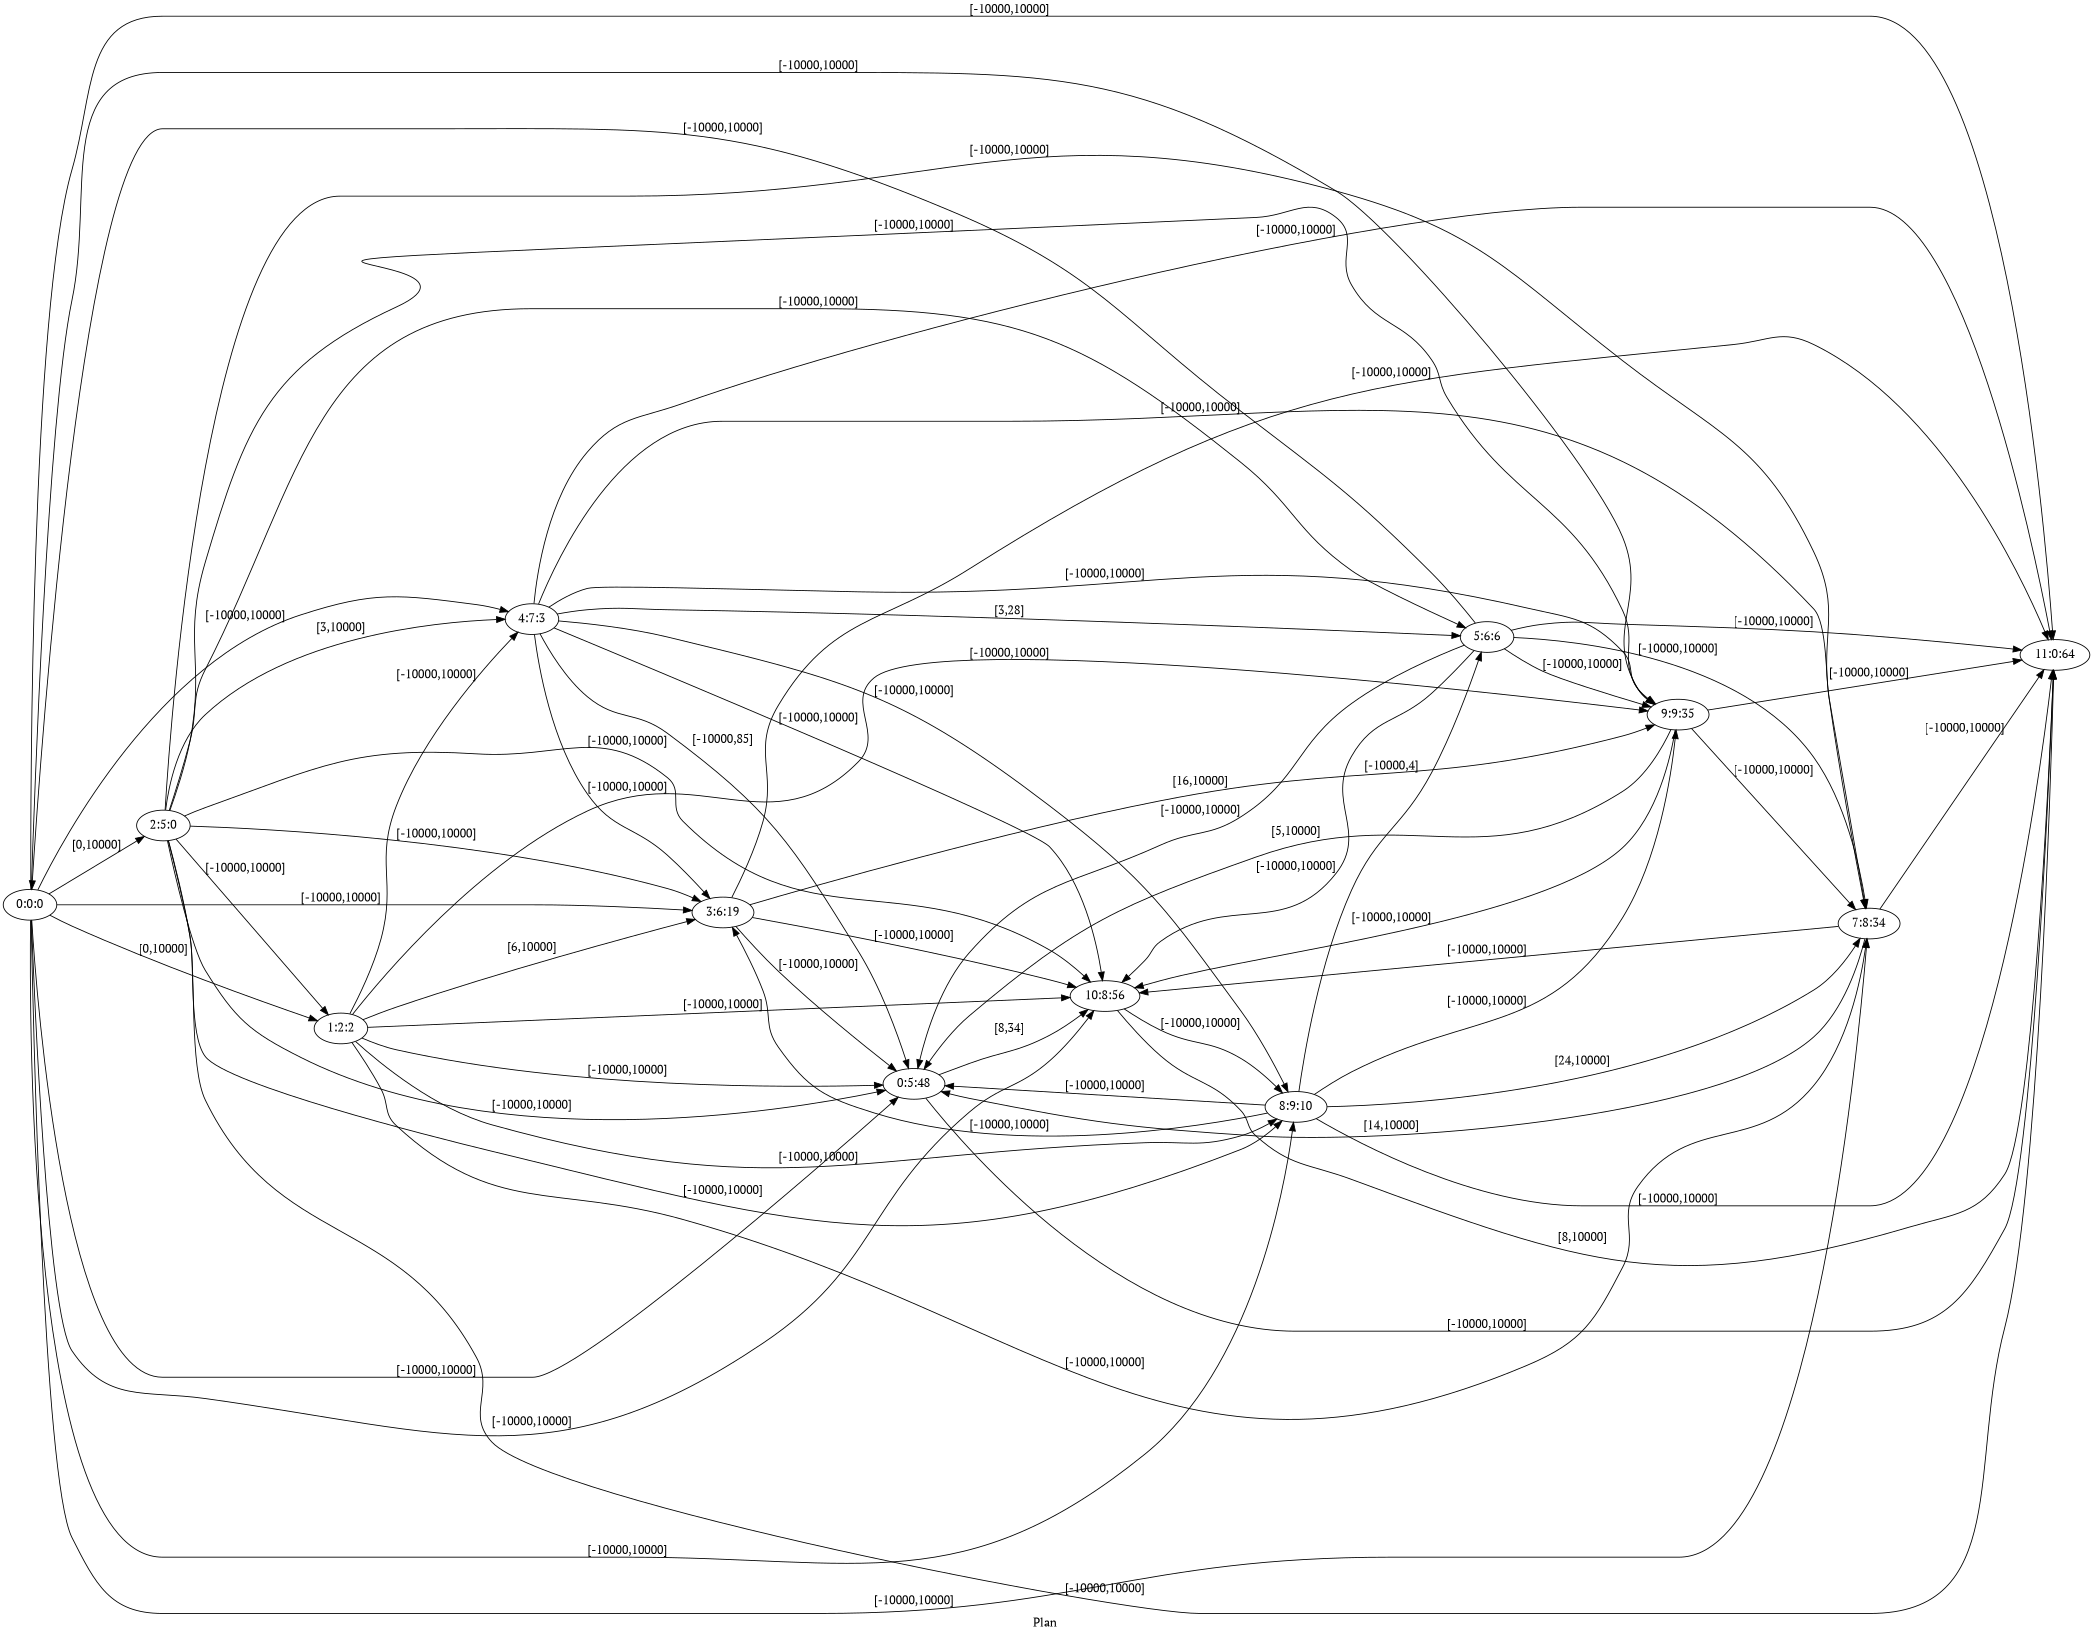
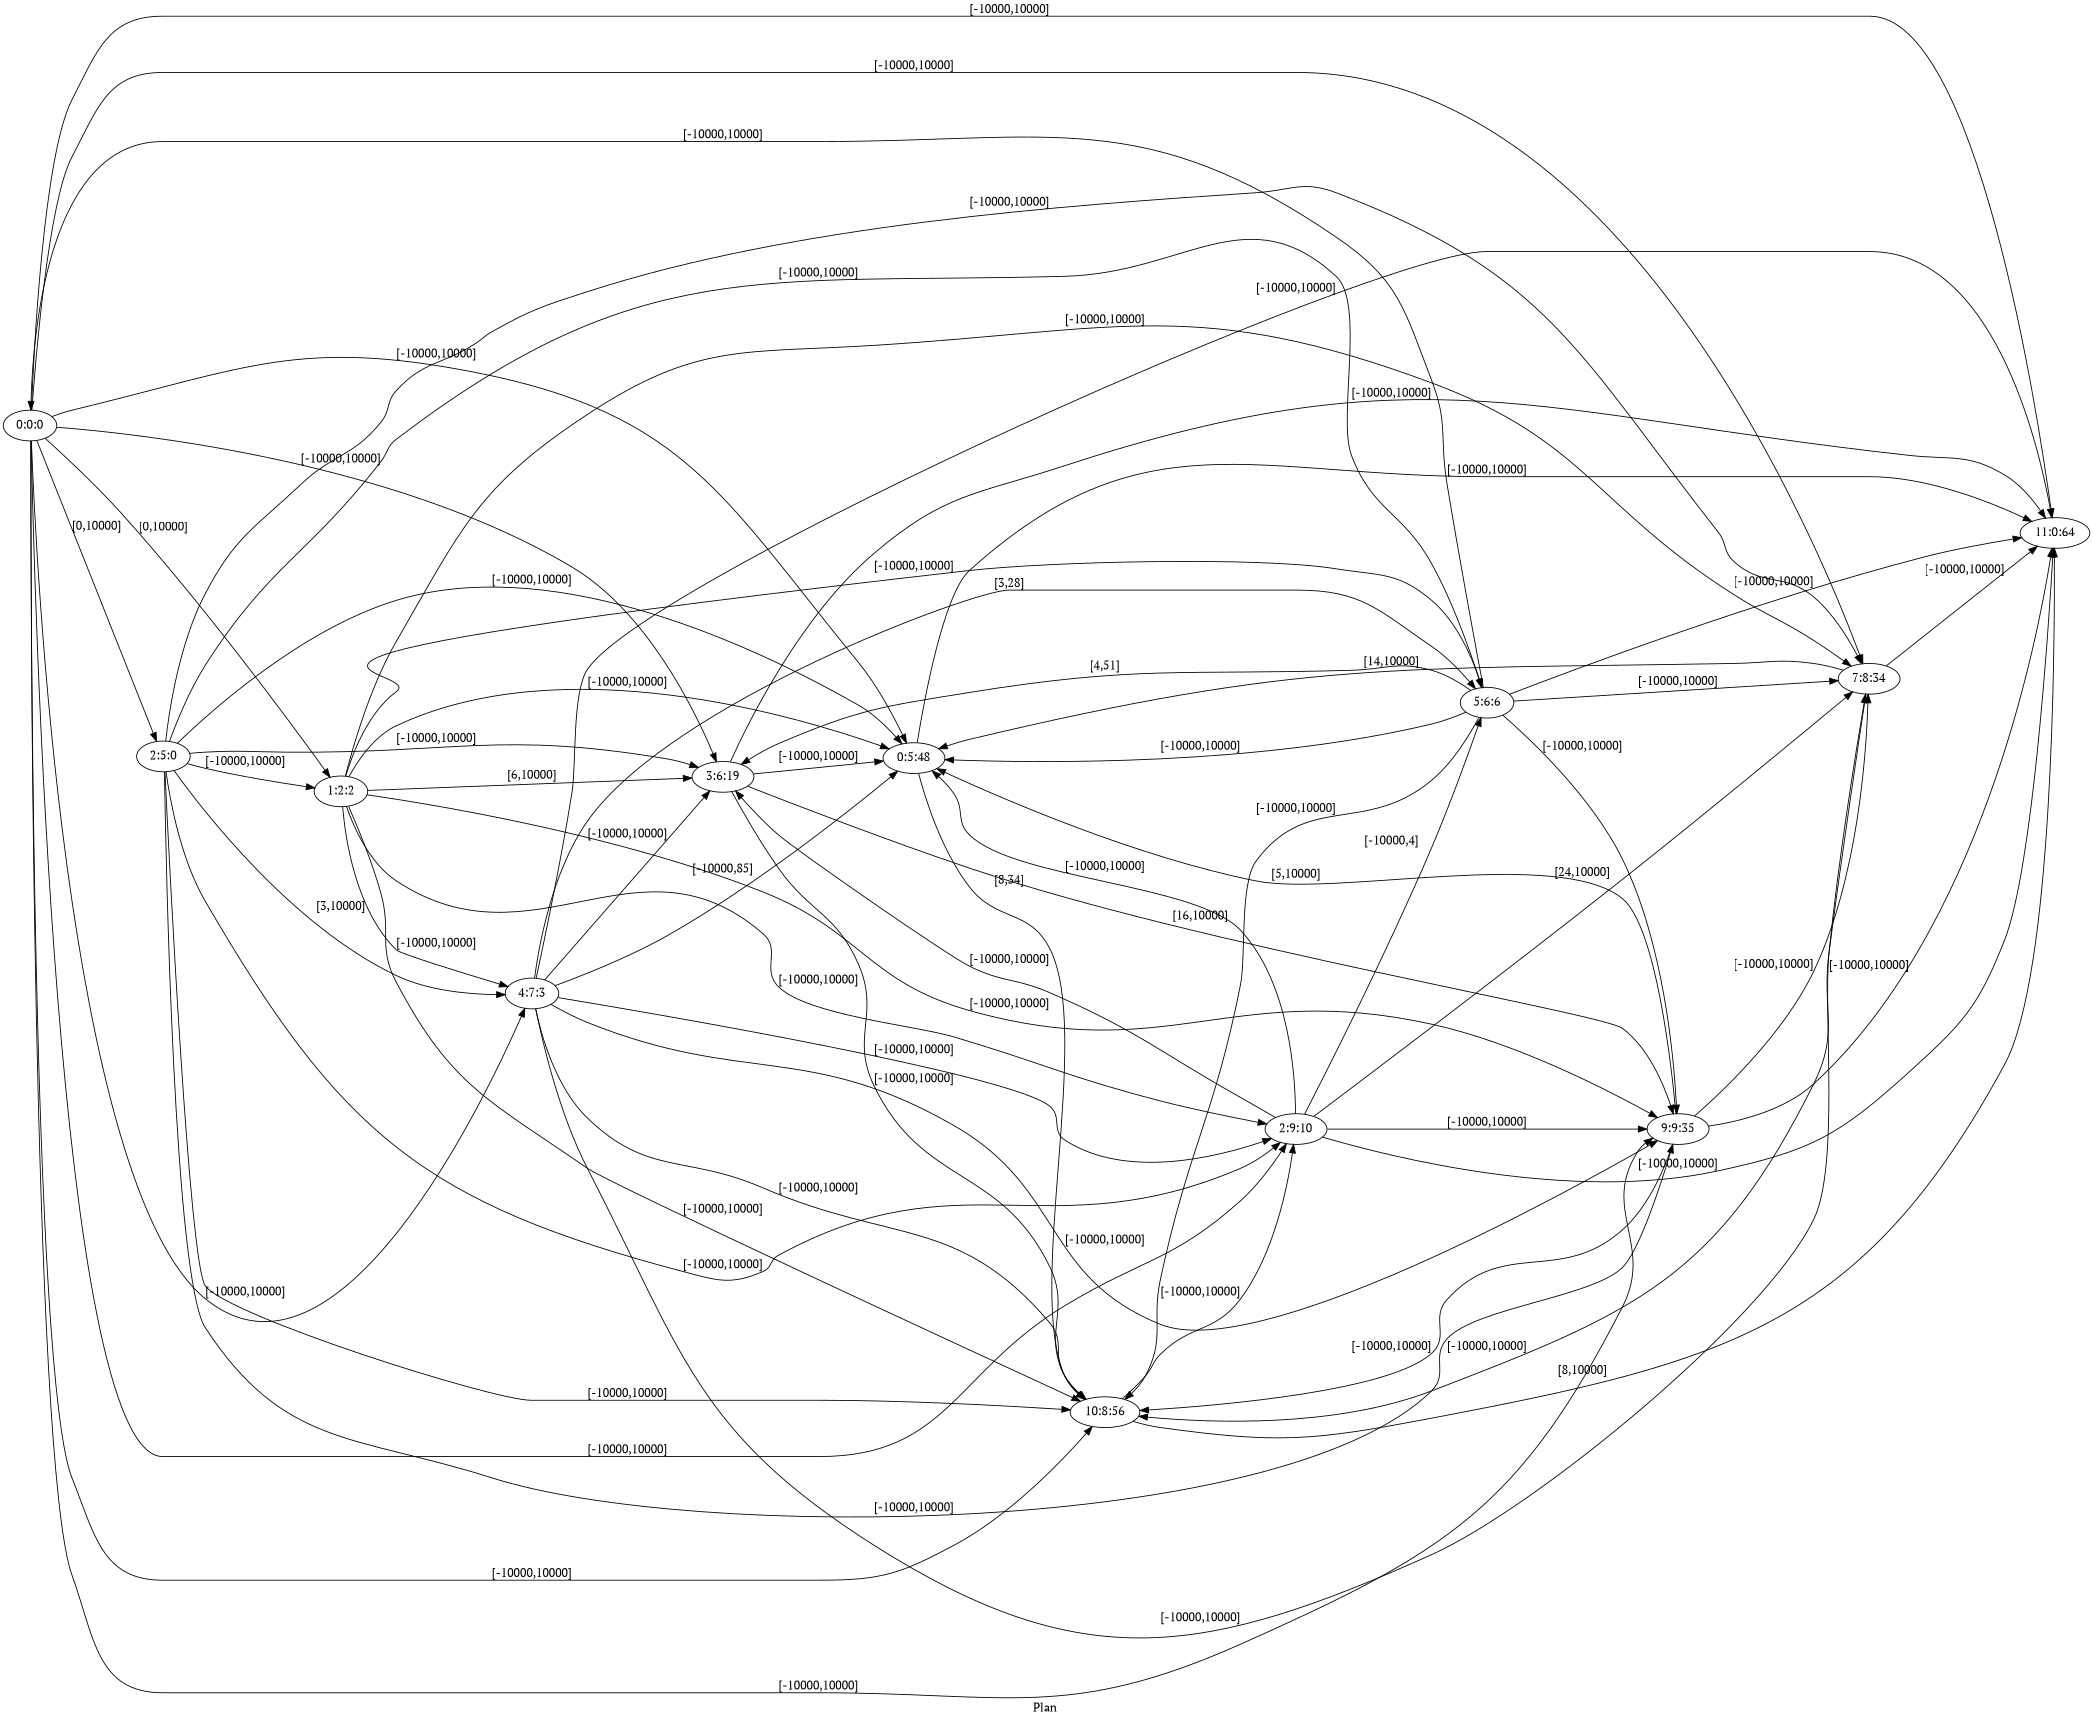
none -> (875, 582)
none -> (1106, 676)
(1296, 1107) -> (1296, 1129)
(1304, 1613) -> none
